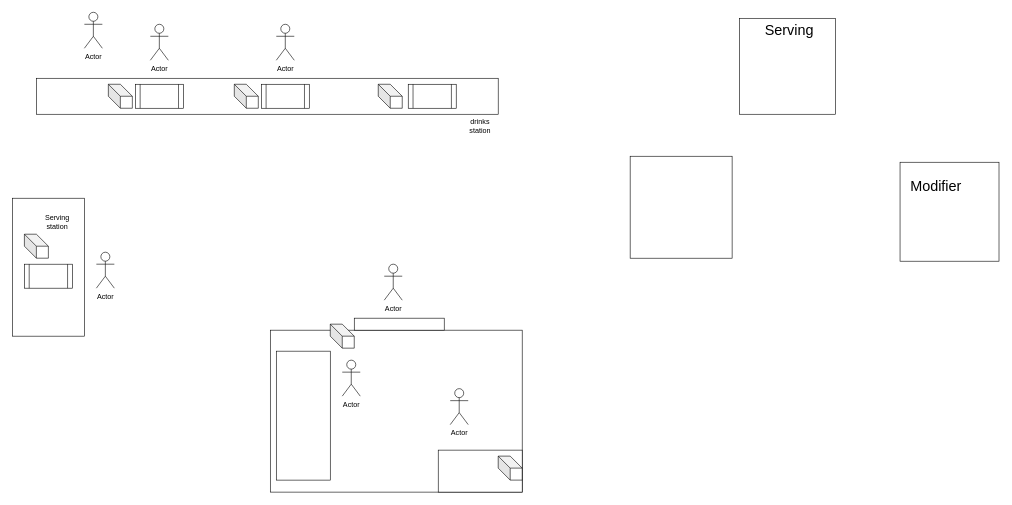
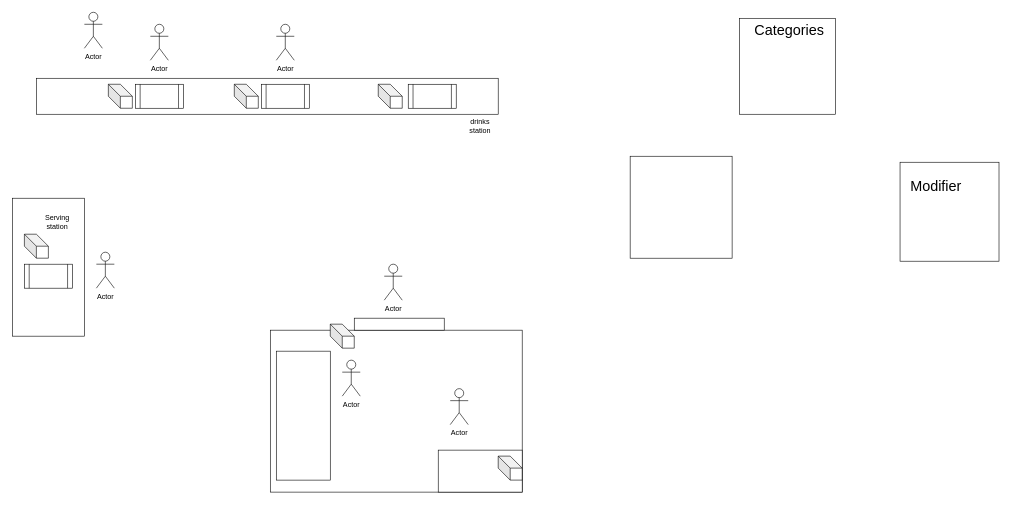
(790, 30) -> (790, 30)
